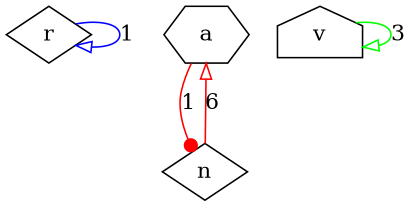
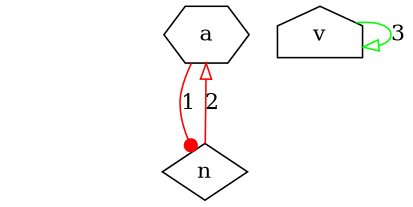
(49, 35) -> none
(213, 103) -> (213, 103)
